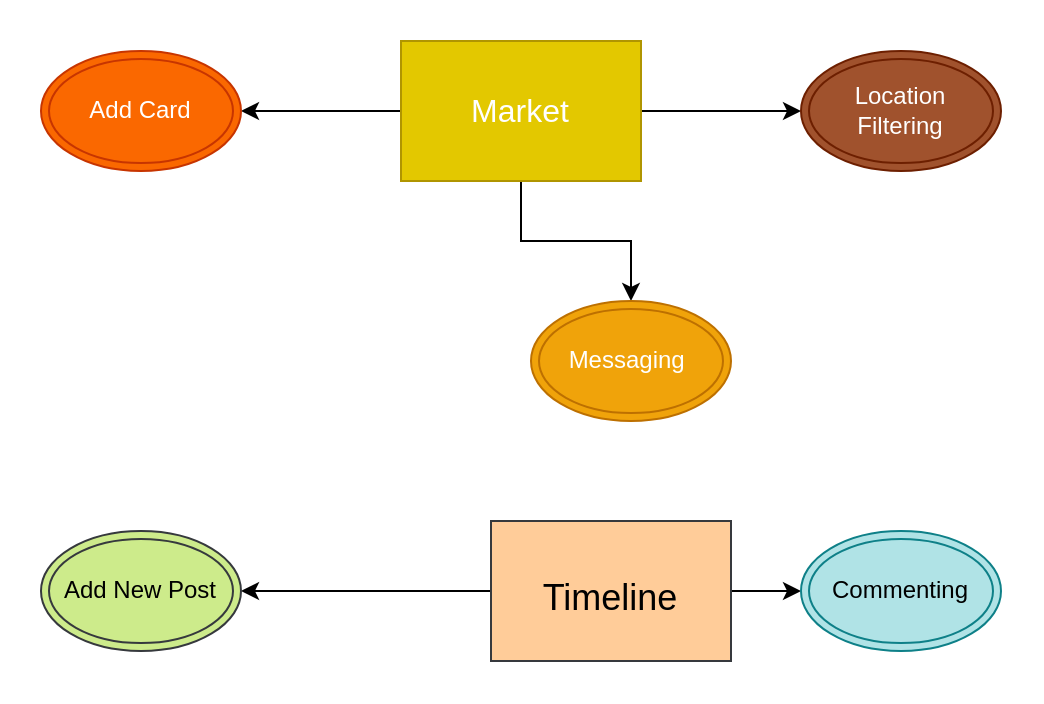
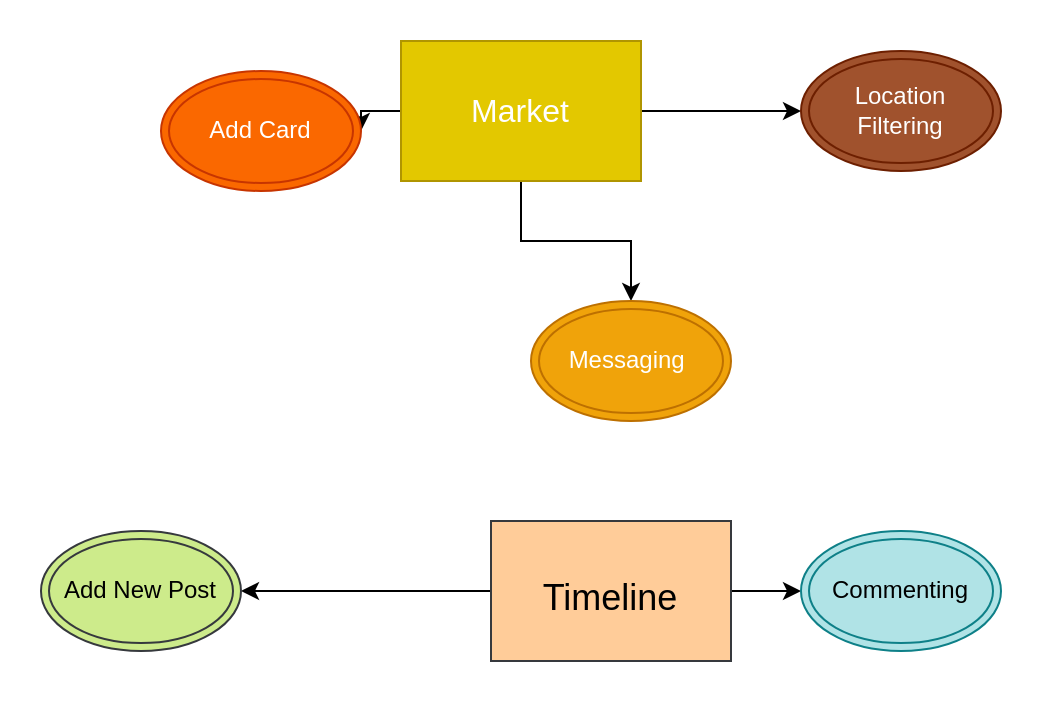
(141, 111) -> (261, 131)
